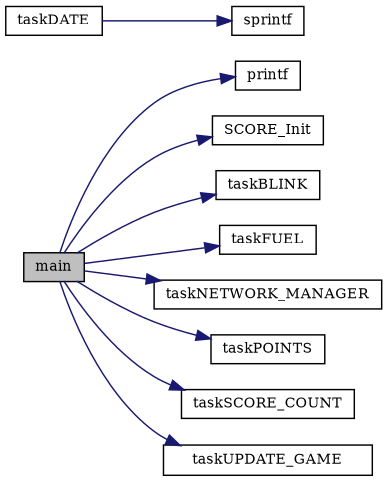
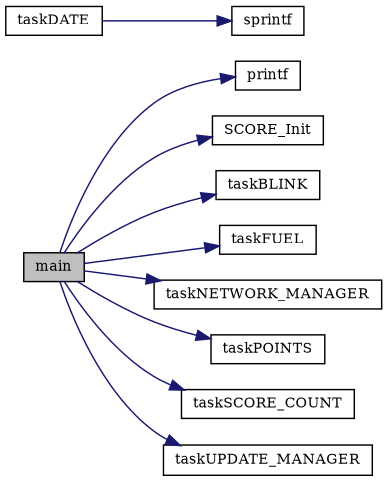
(268, 460) -> (268, 460)
